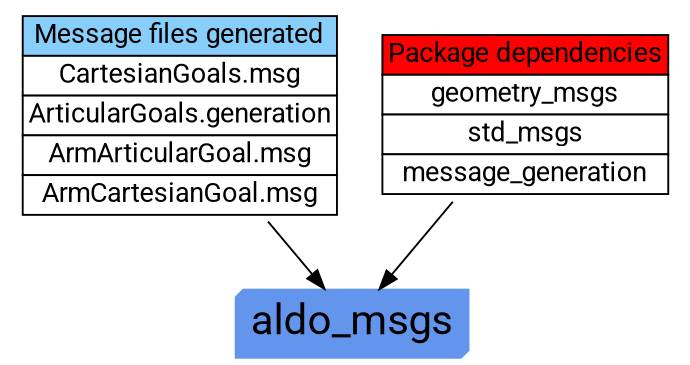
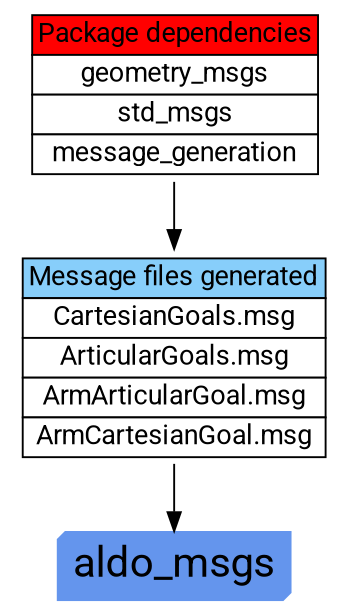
(180, 115) -> (174, 357)
(422, 238) -> (174, 206)
